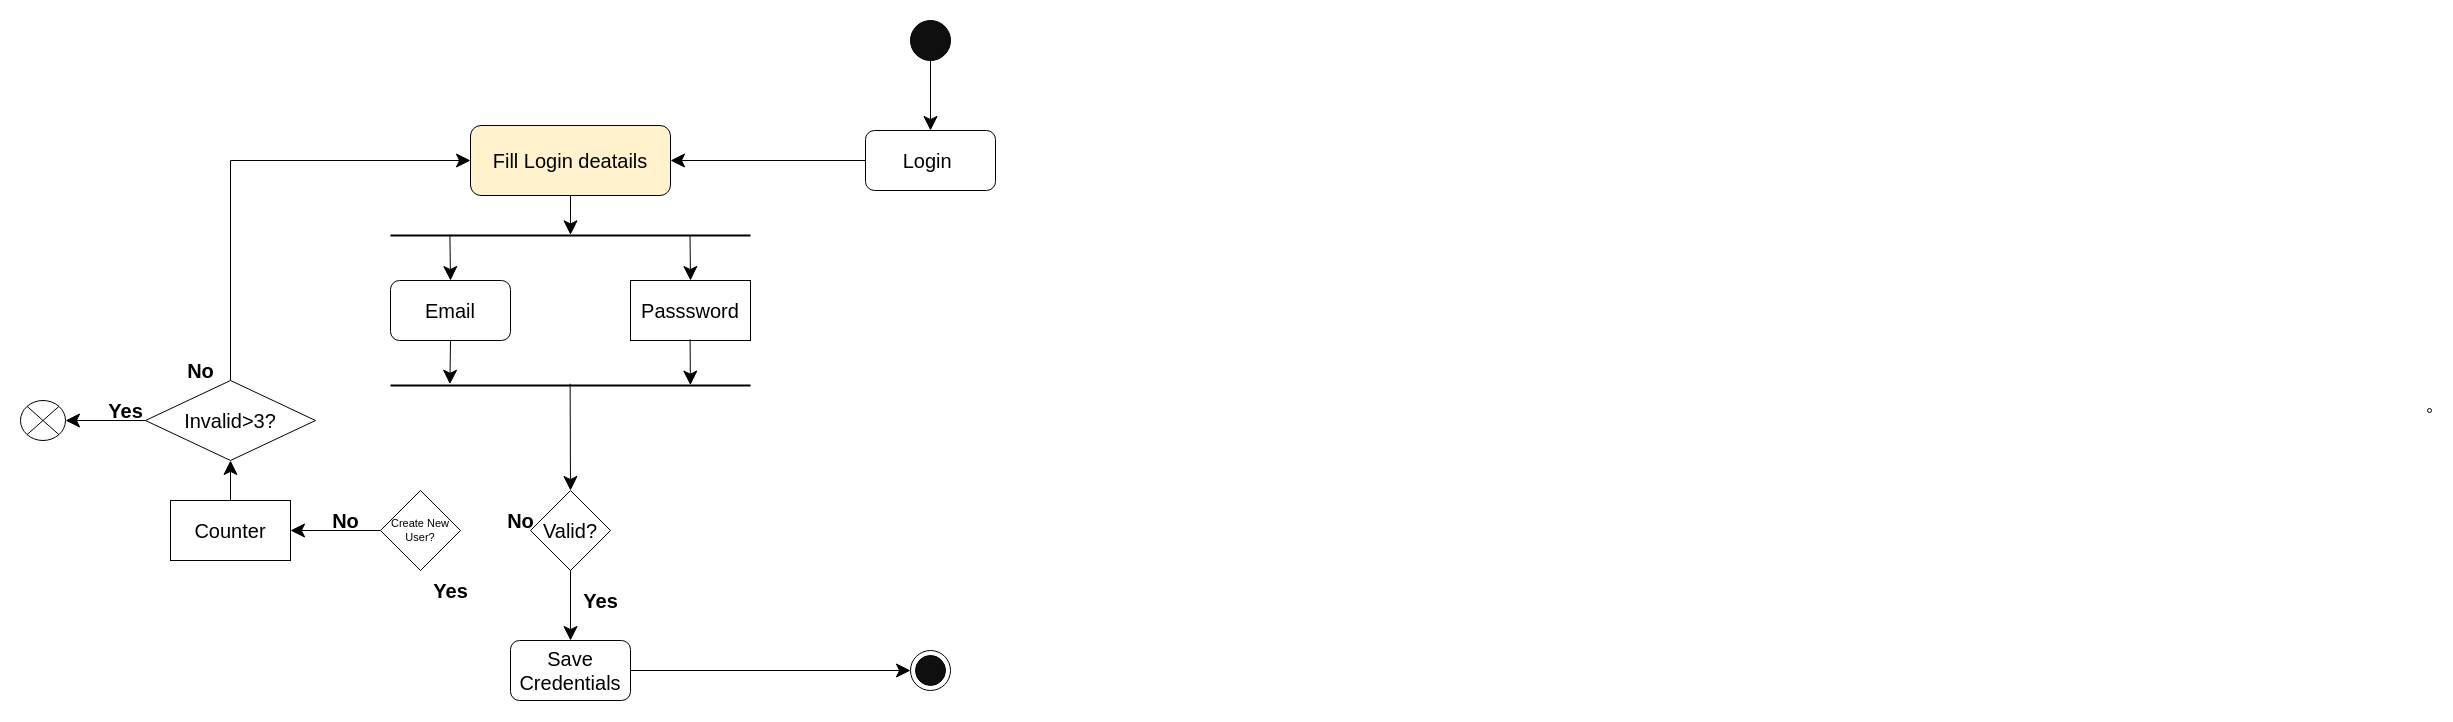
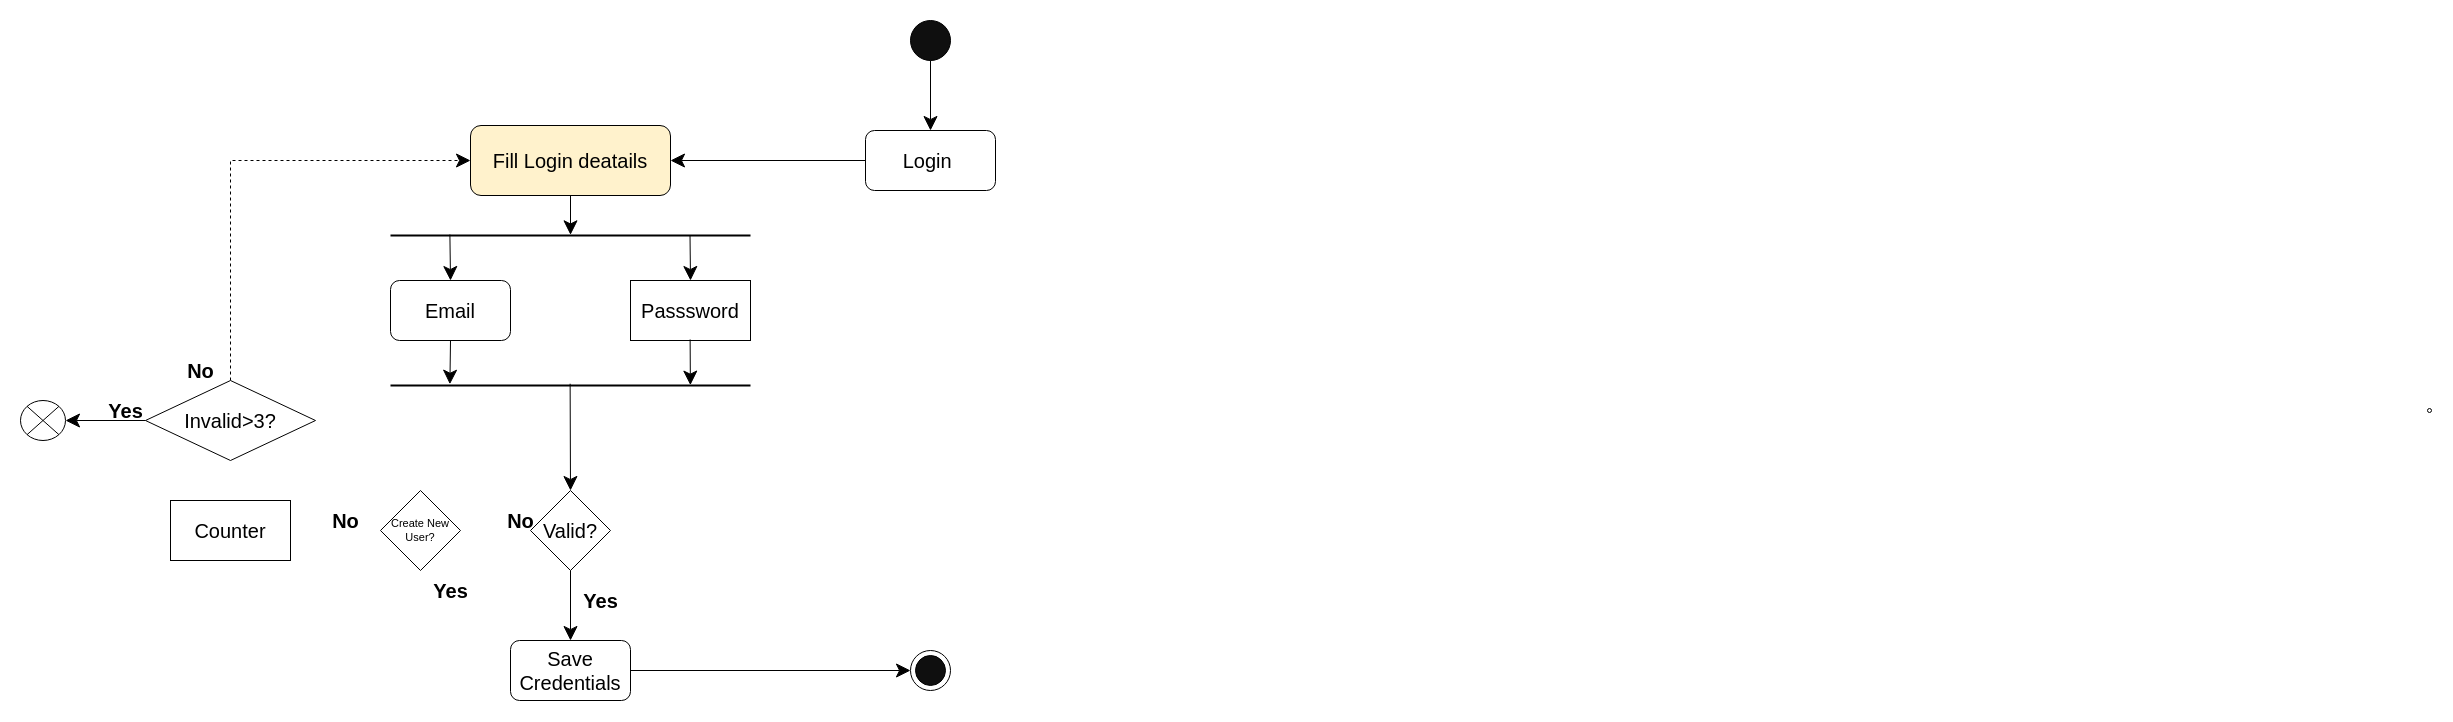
(236, 161) -> (236, 161)
(231, 486) -> none
(341, 531) -> none
